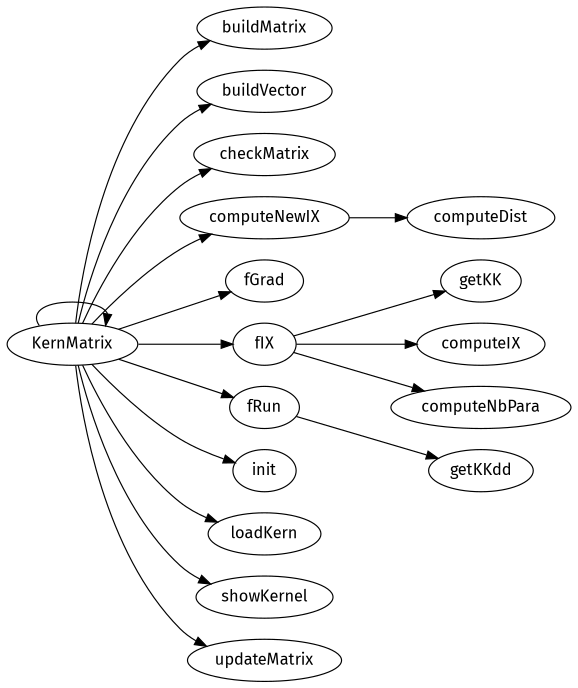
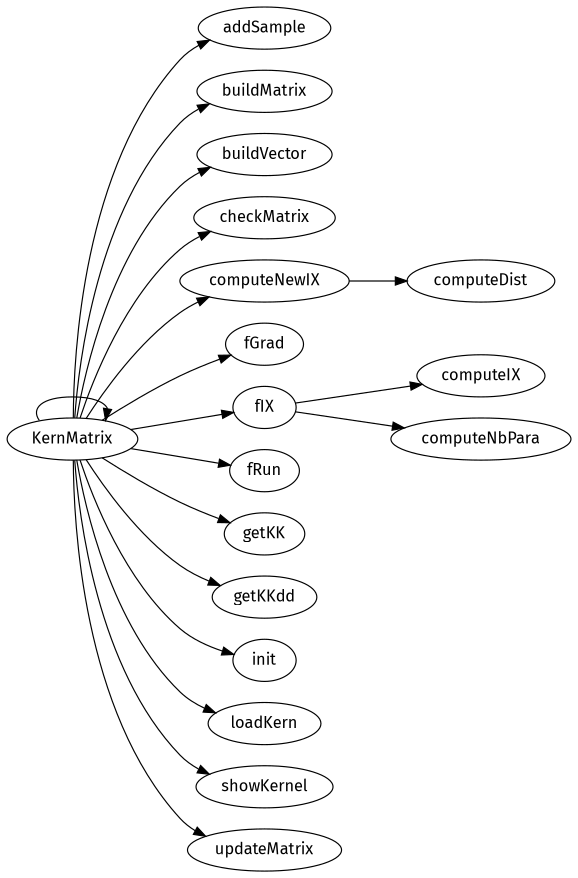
none -> (265, 28)
(364, 315) -> (159, 491)
(361, 436) -> (140, 529)
